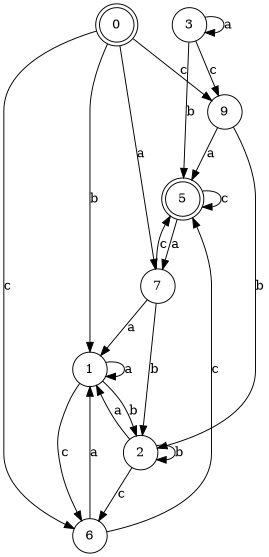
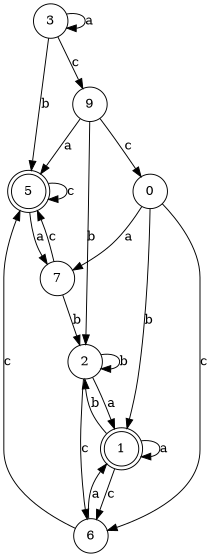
(117, 25) -> (150, 191)
(169, 67) -> (118, 143)
(127, 324) -> none
(90, 369) -> (122, 449)
